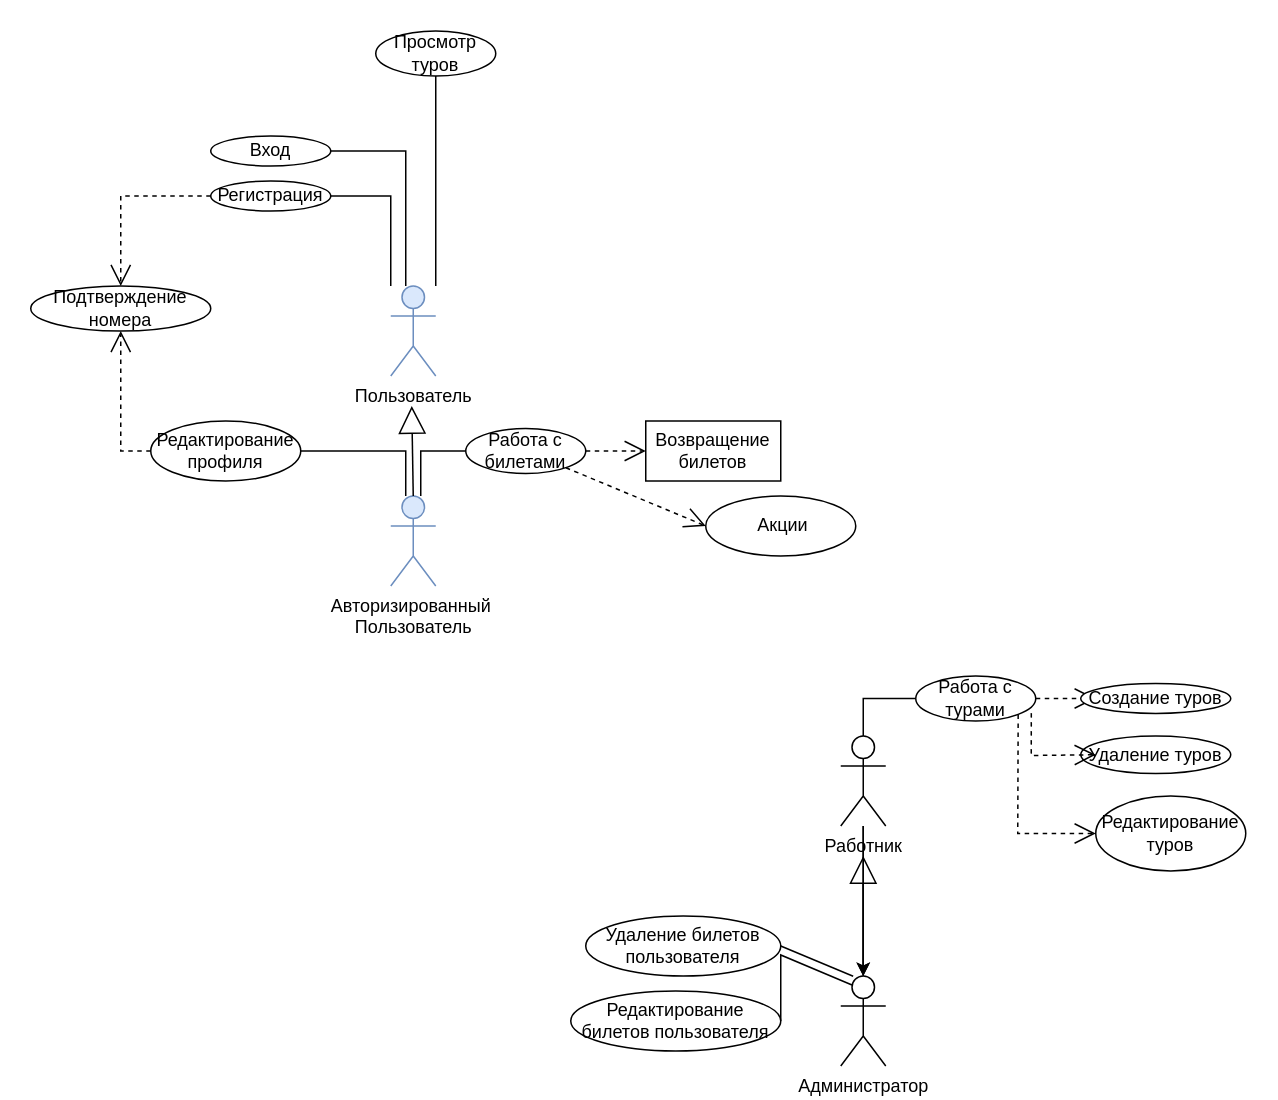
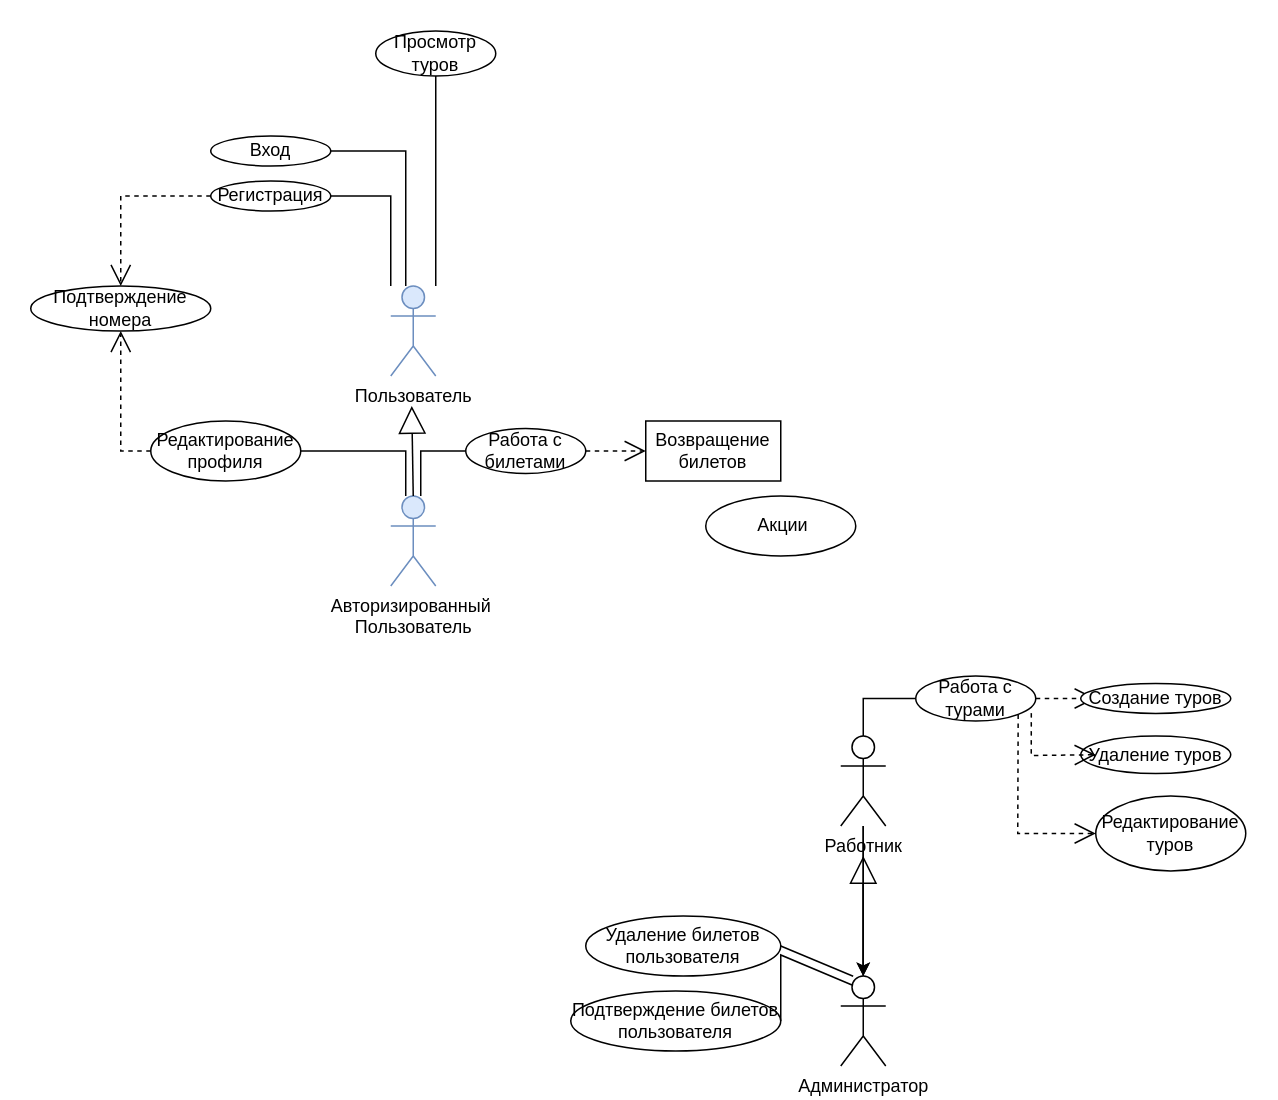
(634, 496) -> none
(676, 1021) -> (676, 1021)
